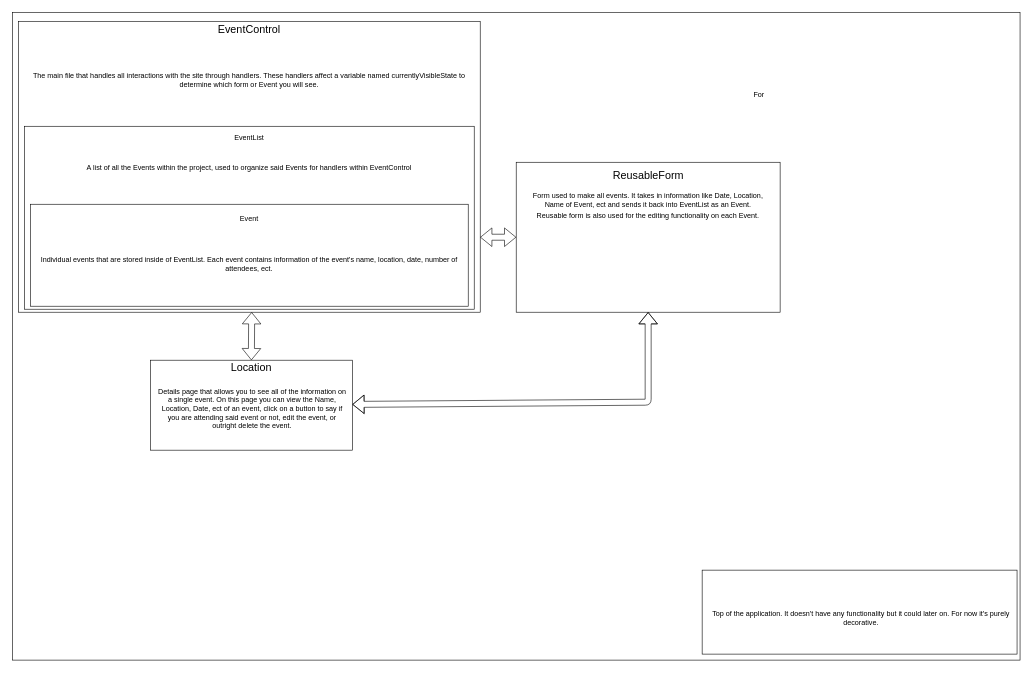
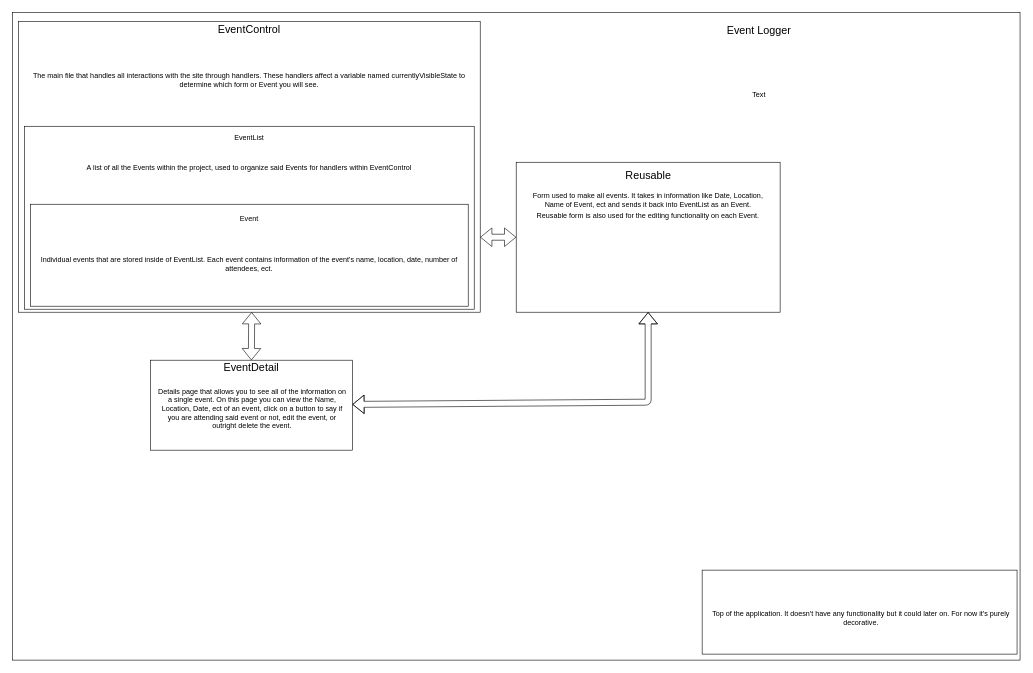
none -> (759, 30)
(759, 95) -> (759, 95)
(649, 176) -> (649, 176)
(251, 368) -> (251, 368)
